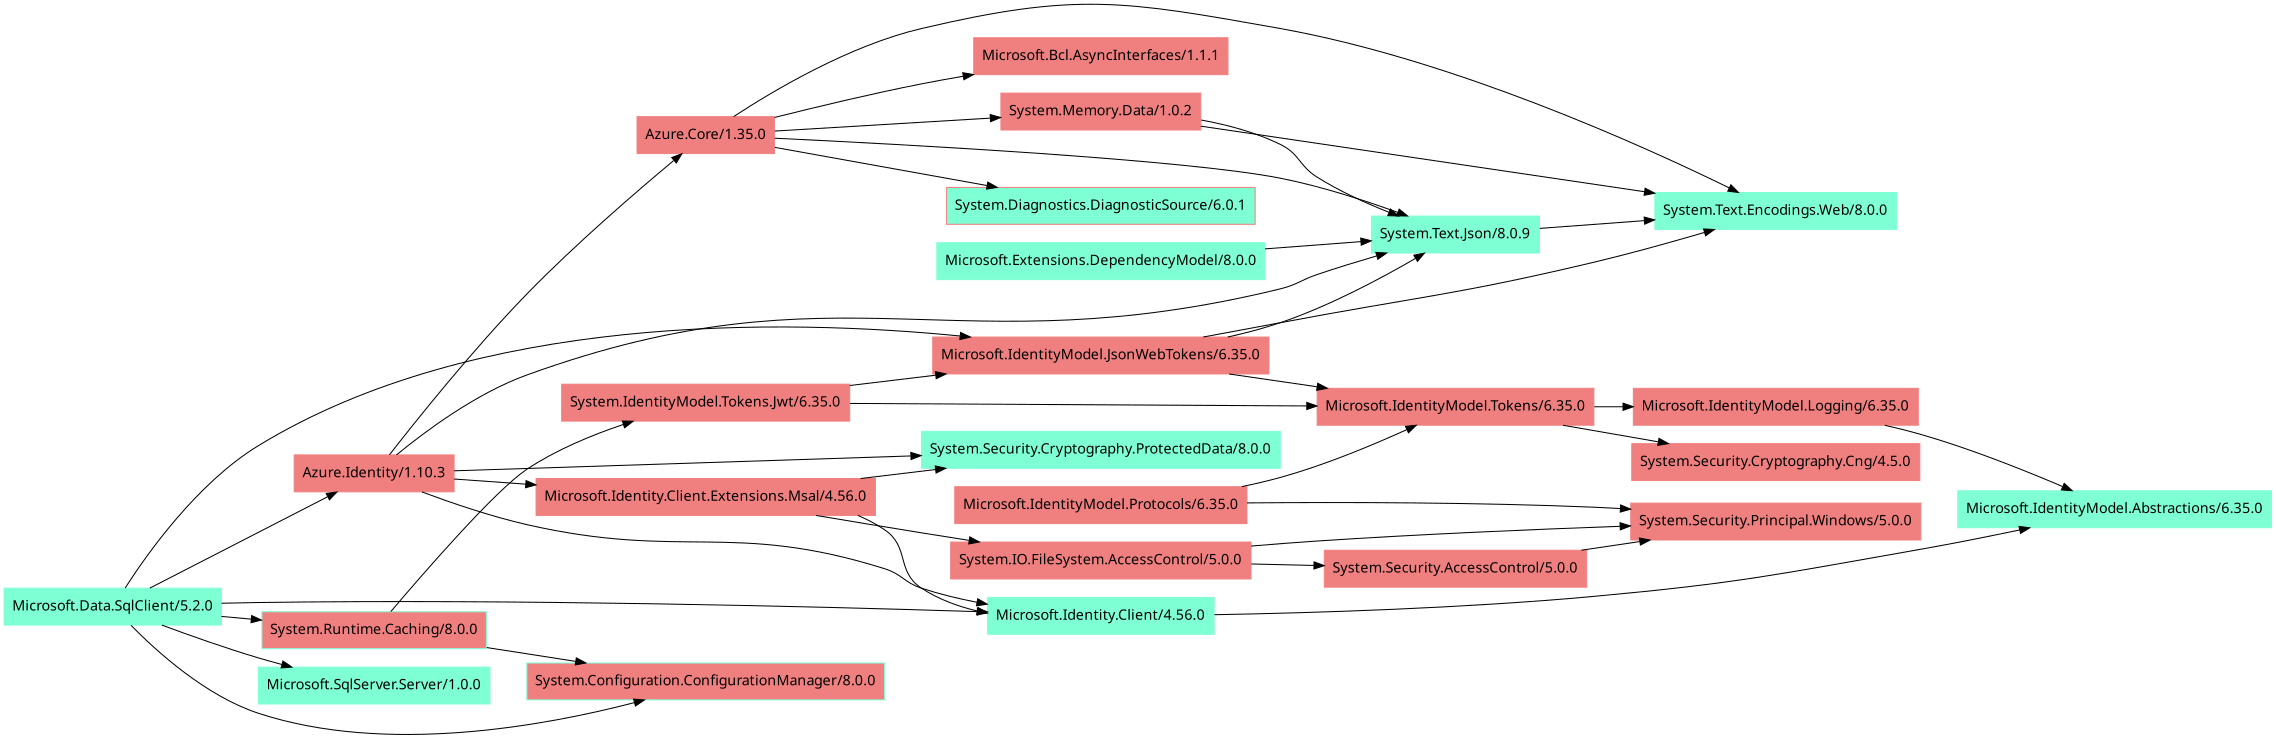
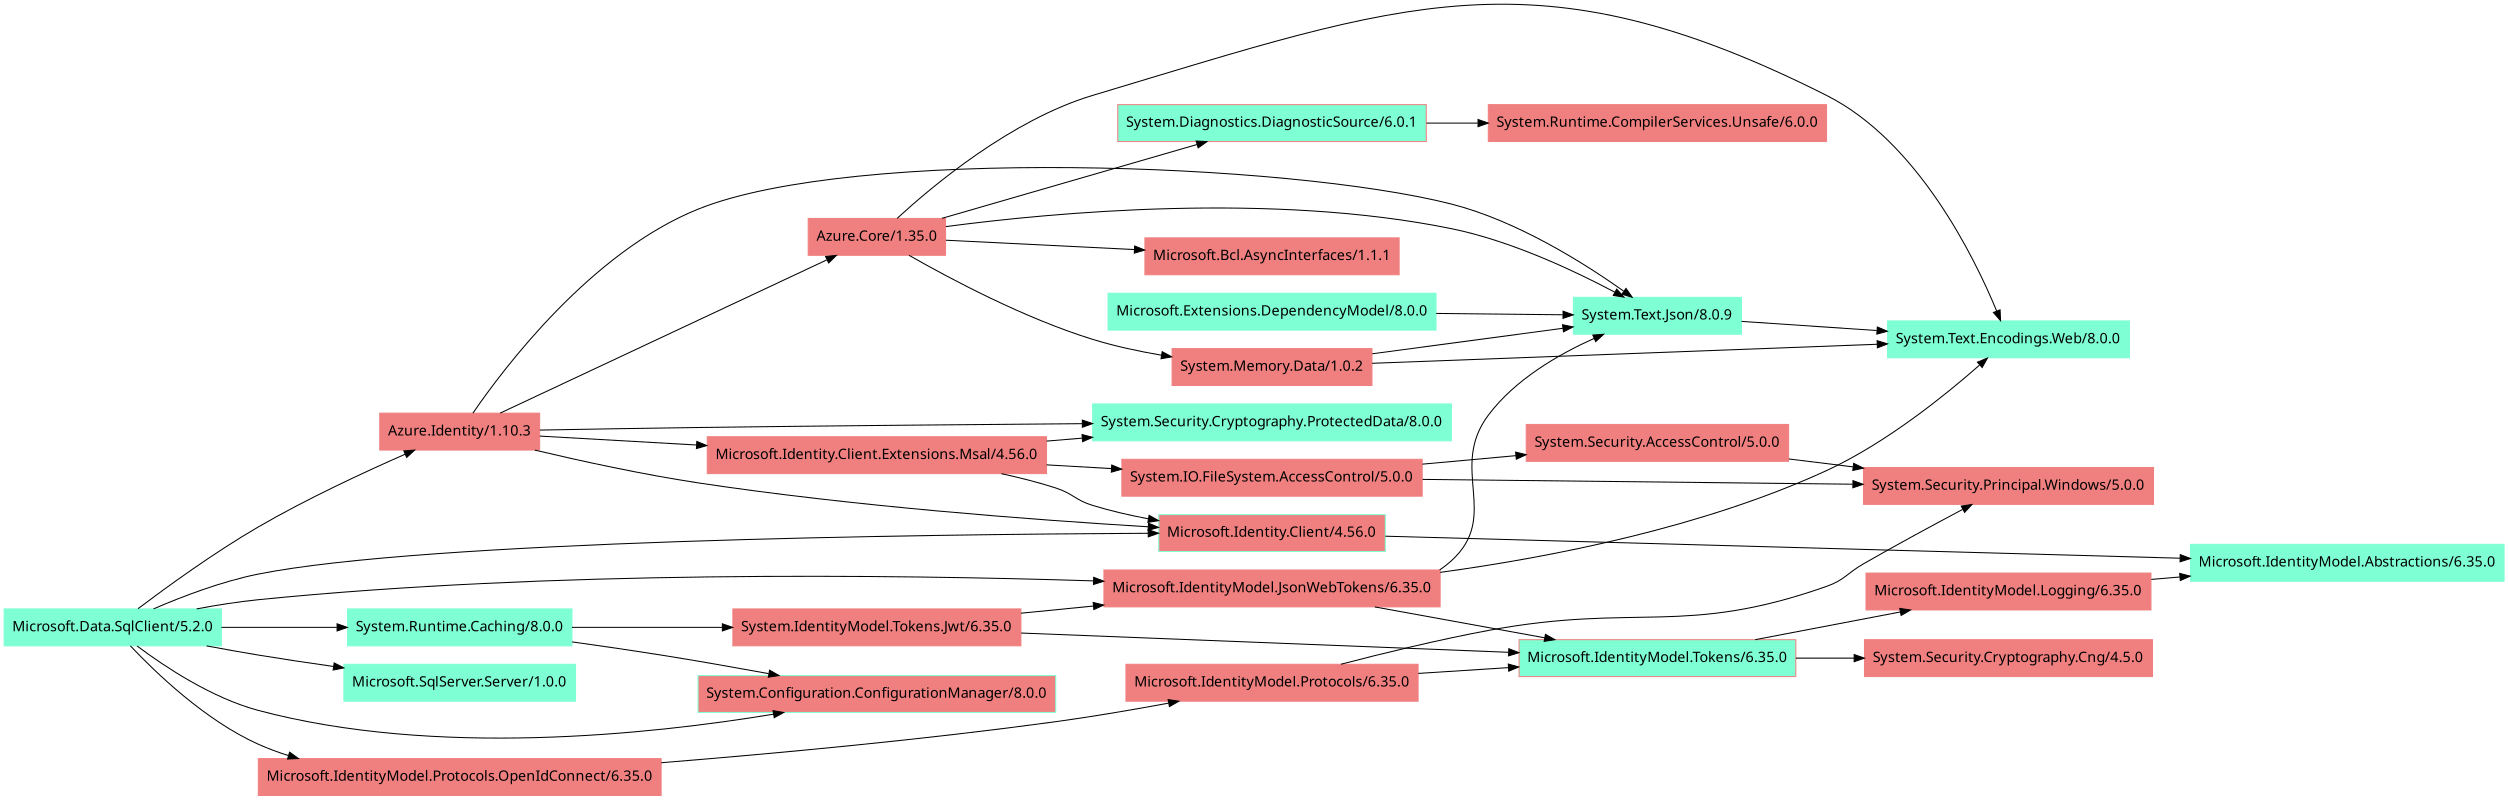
none -> (1657, 123)
(1455, 407) -> (1657, 658)
(1101, 616) -> (1272, 533)
(374, 630) -> (460, 627)
none -> (460, 777)
